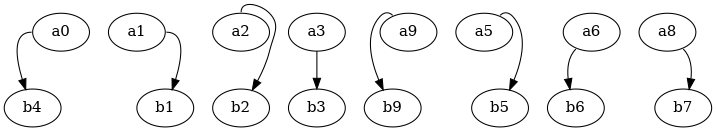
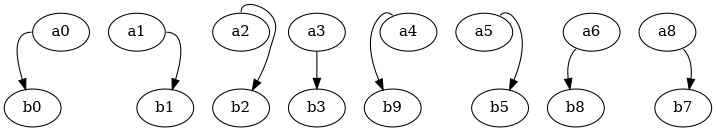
(408, 32) -> (408, 32)
(33, 108) -> (33, 108)
(576, 108) -> (576, 108)
